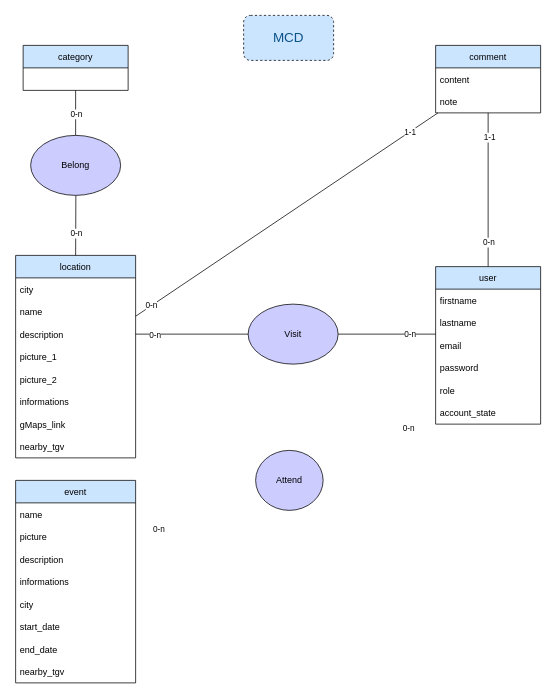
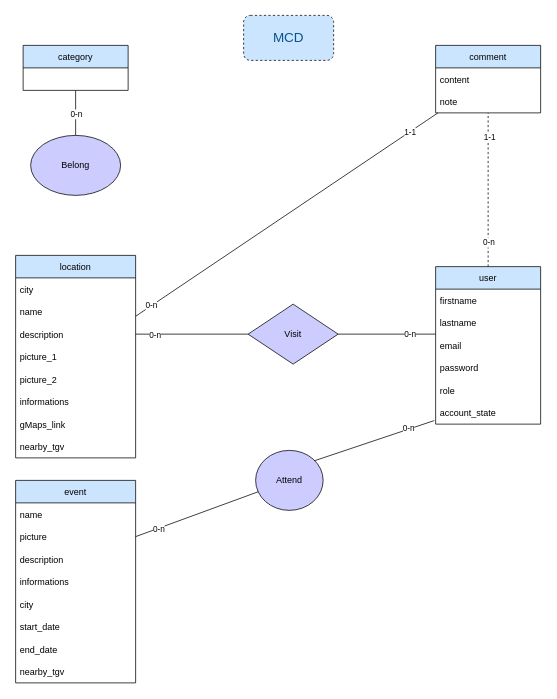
(488, 191) -> (488, 191)
(75, 225) -> none
(293, 334) -> (293, 334)
none -> (359, 446)
none -> (210, 509)
